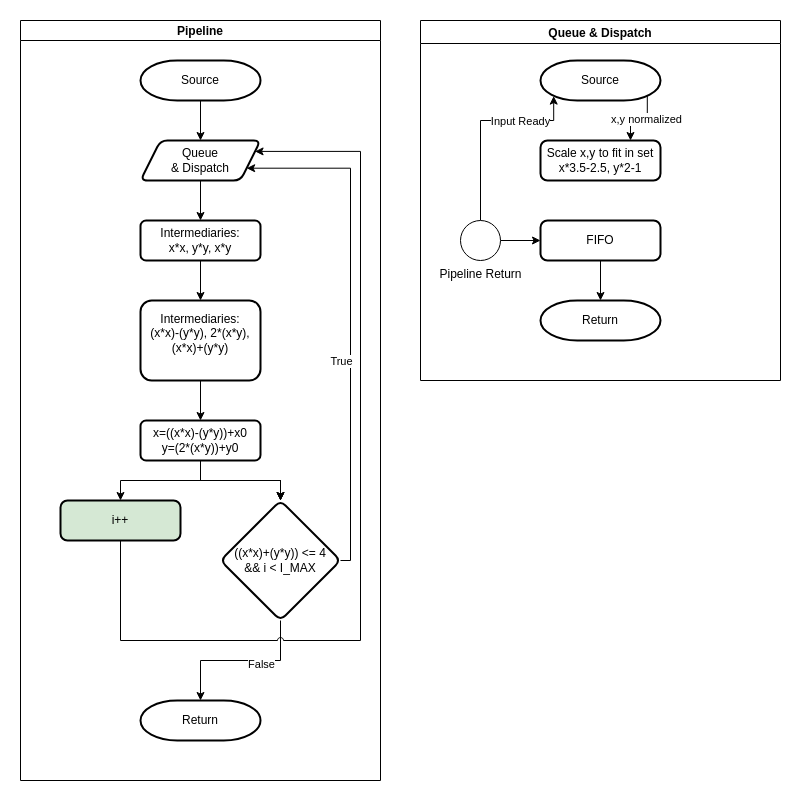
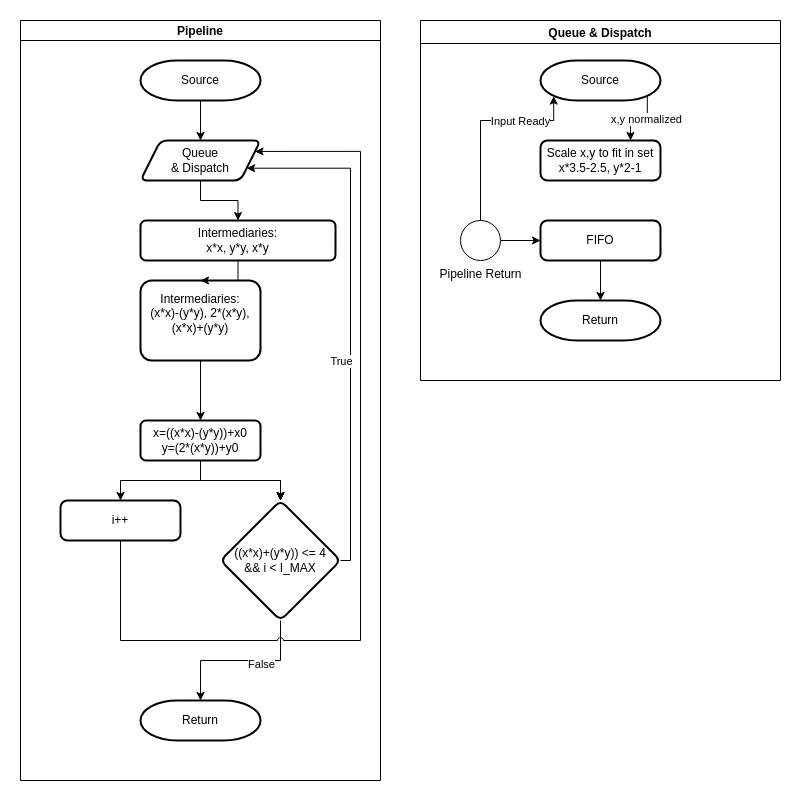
(201, 241) -> (238, 241)
(201, 341) -> (201, 321)
(121, 521) -> (121, 521)
